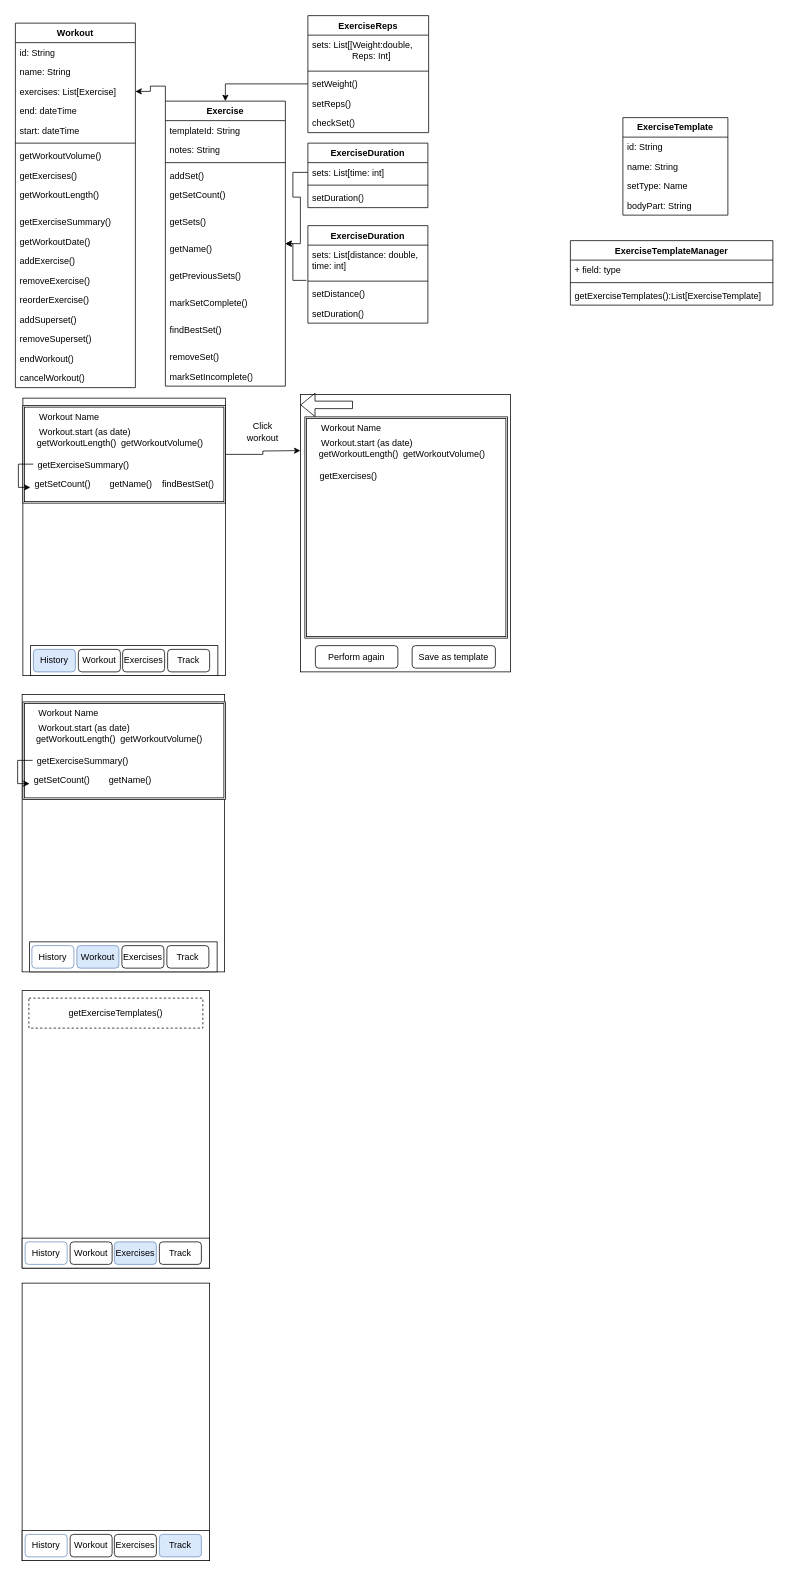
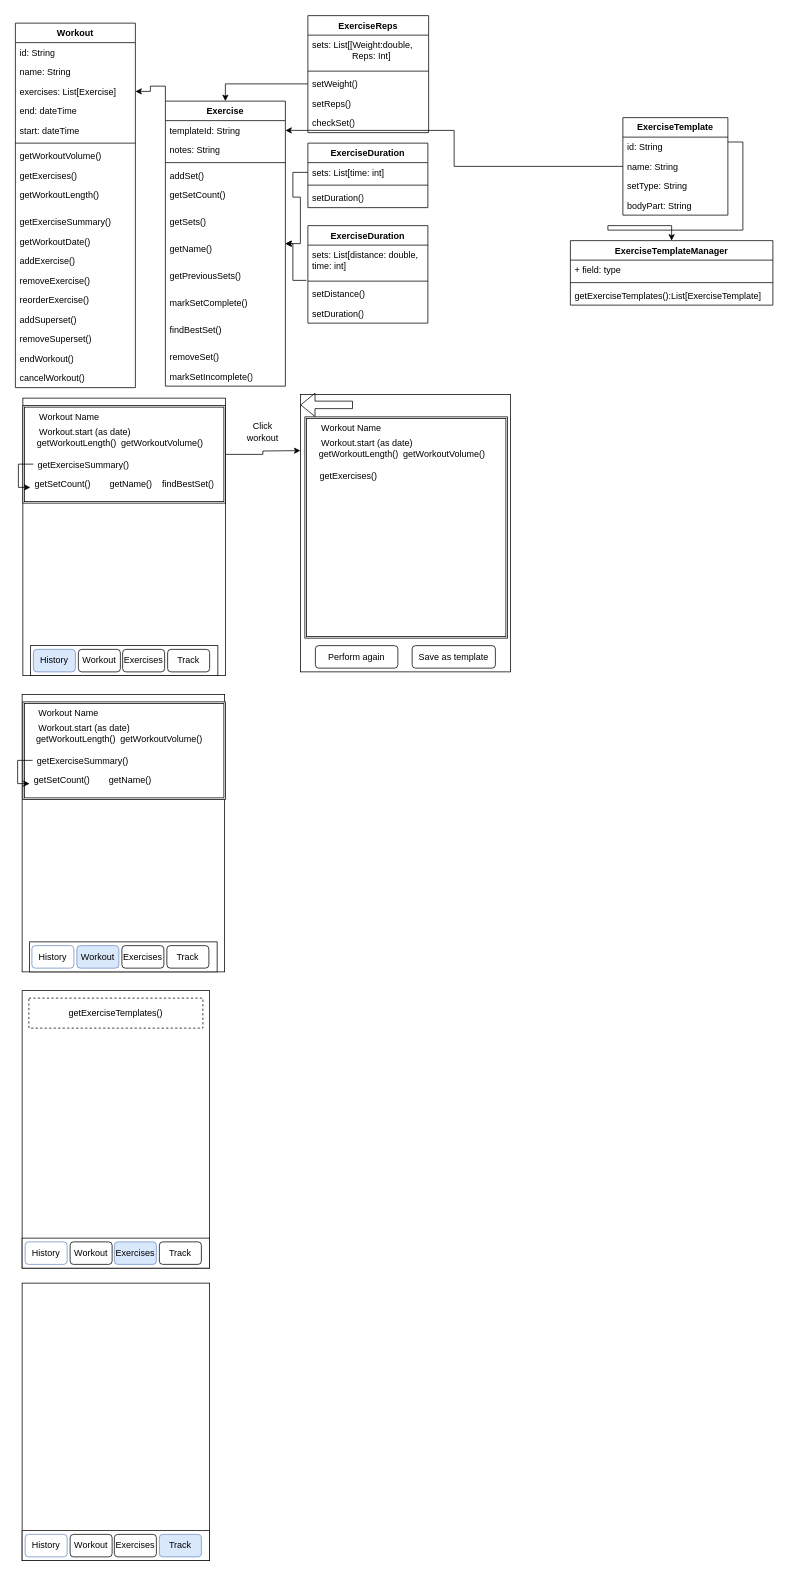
none -> (537, 166)
(658, 187) -> (662, 187)
none -> (644, 225)
